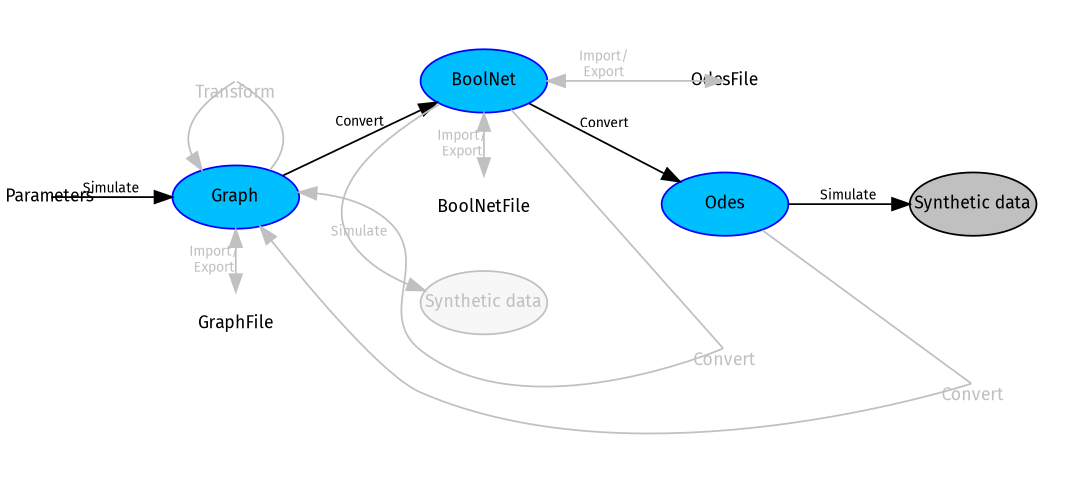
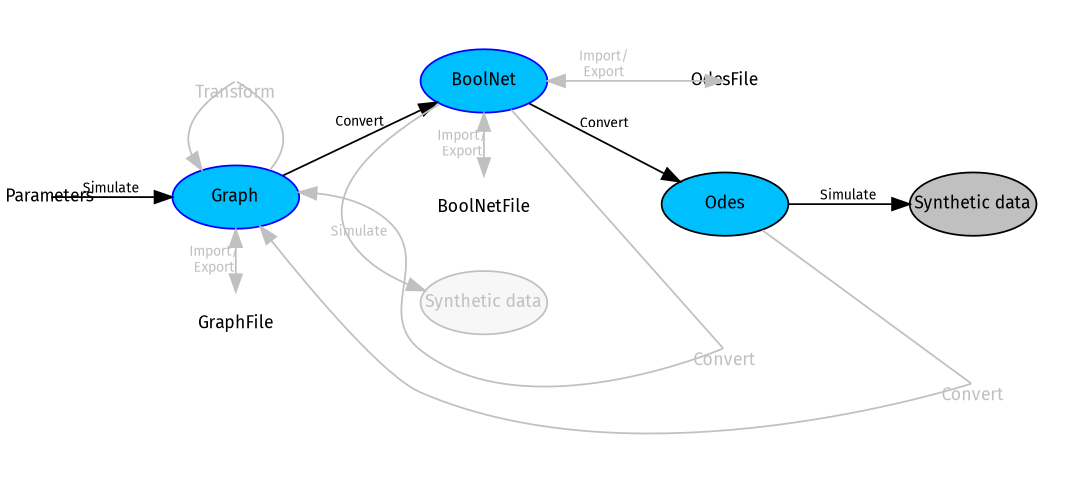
(725, 204) -> (725, 204)
